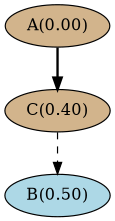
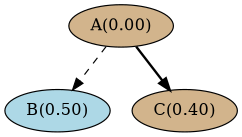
(58, 147) -> (93, 64)
